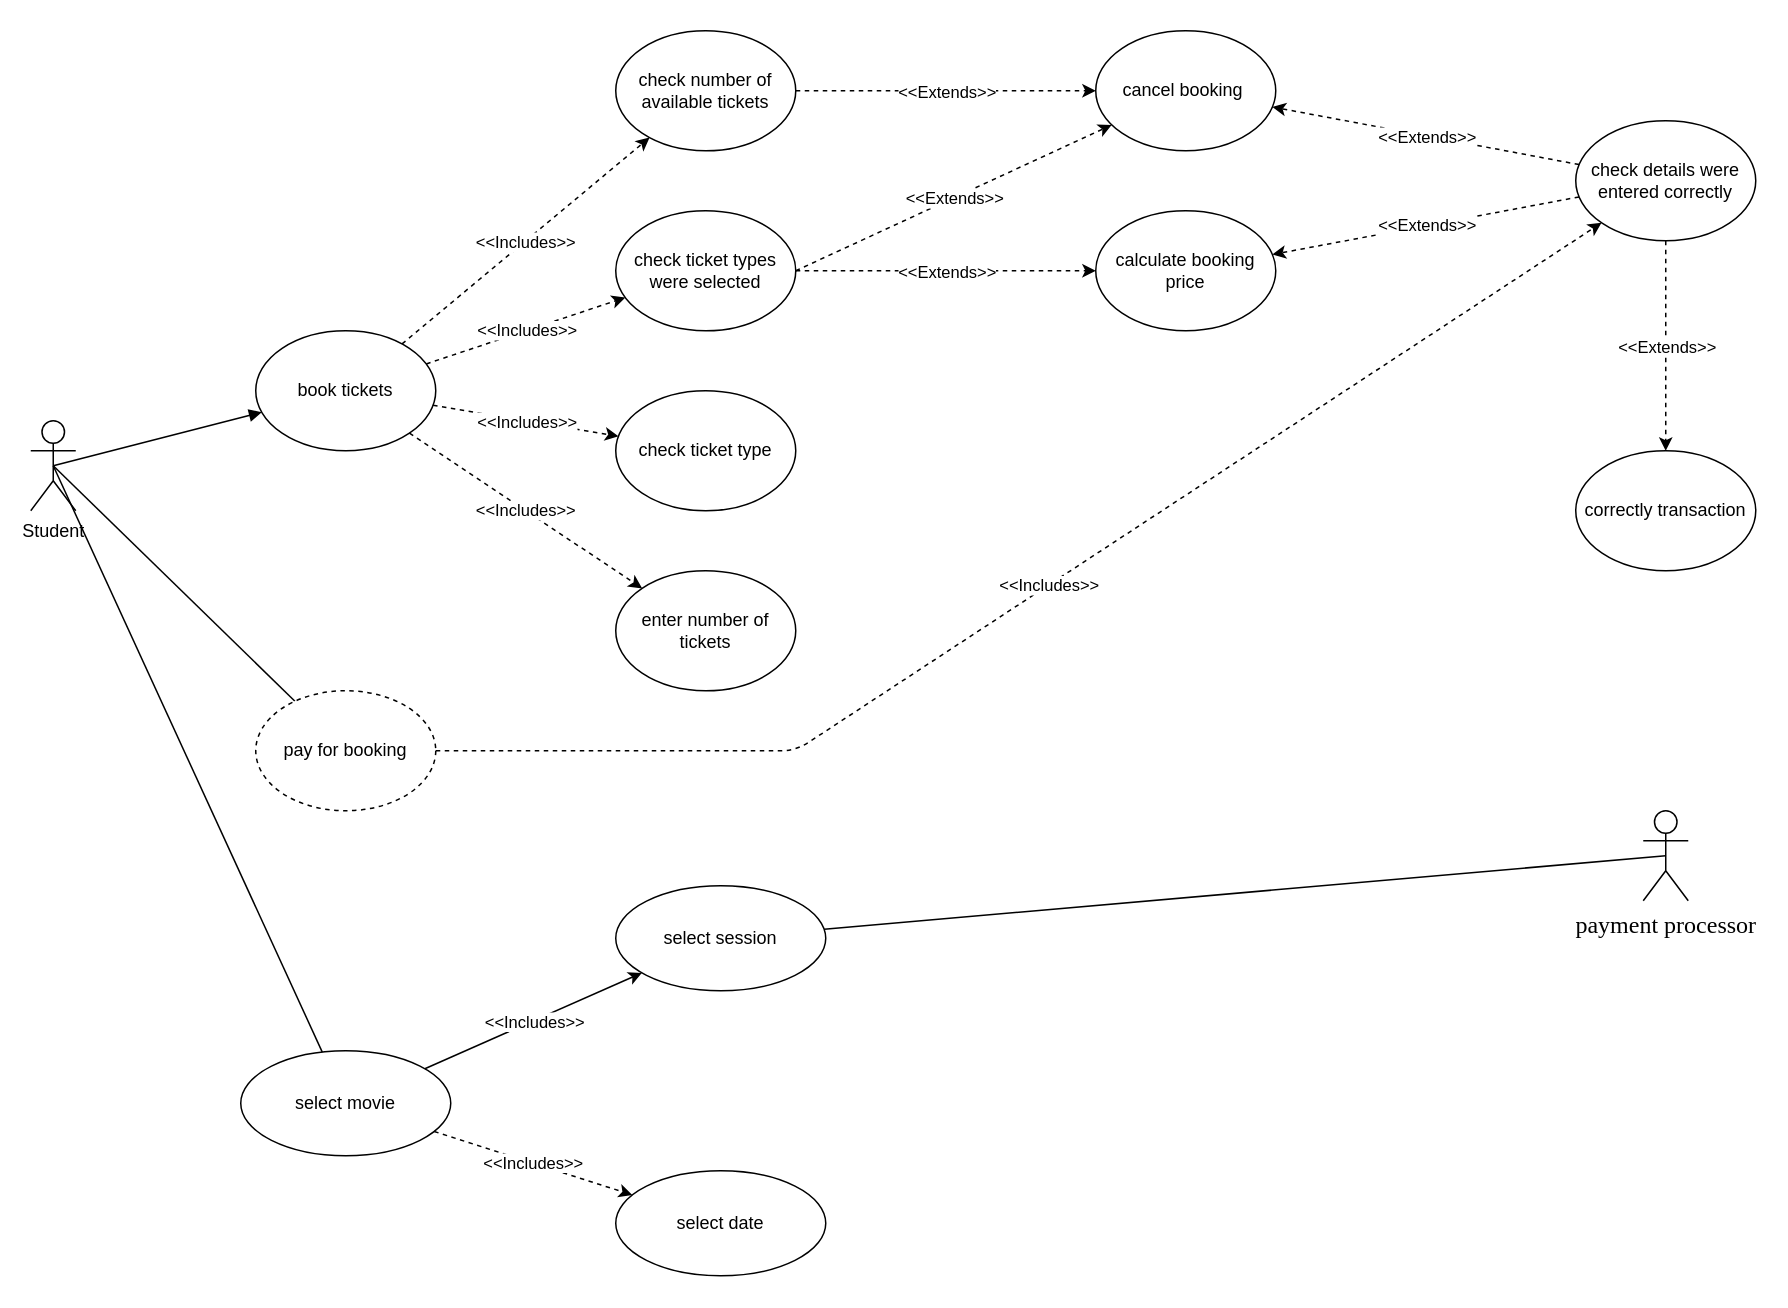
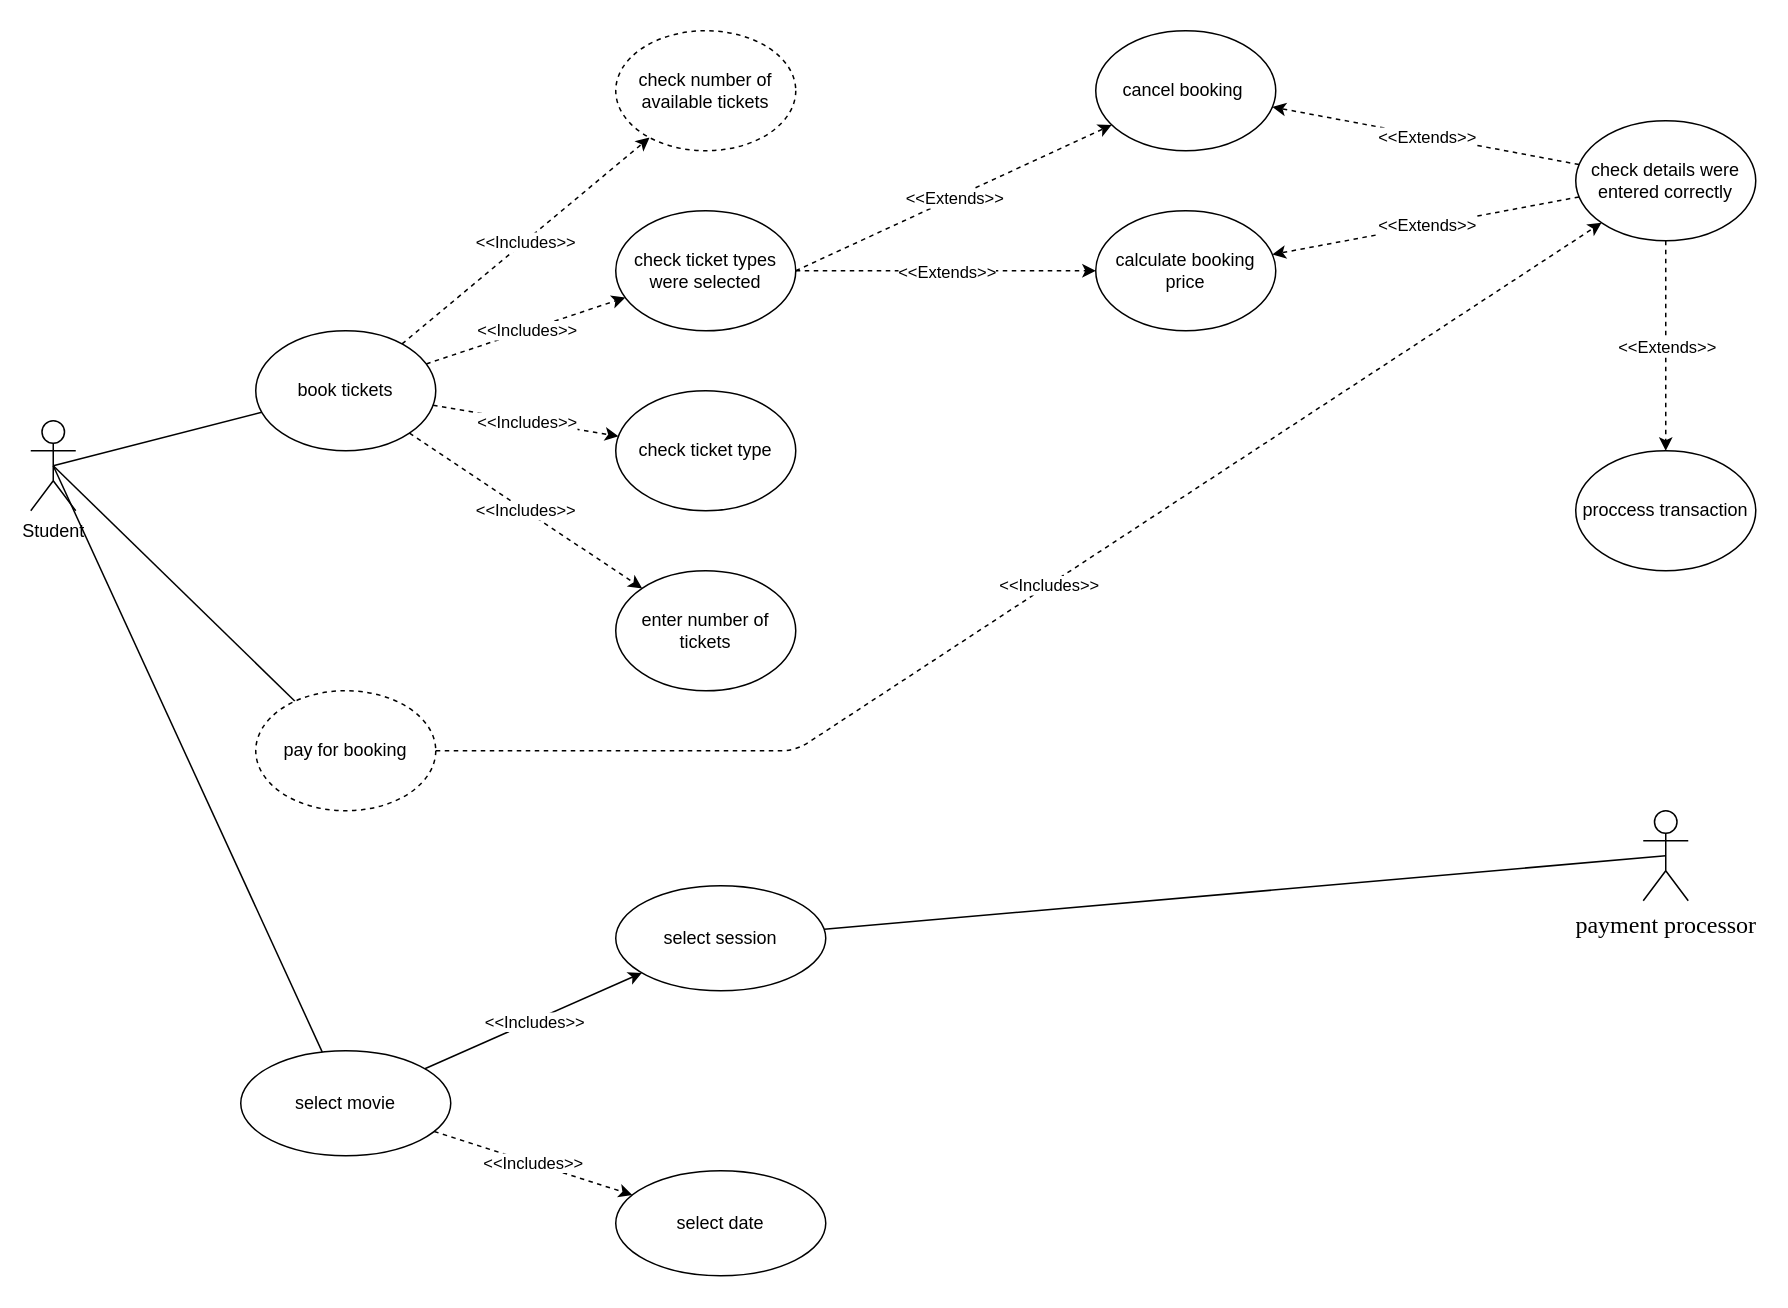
(706, 91) -> (706, 91)
(941, 91) -> none
(248, 416) -> (253, 415)
(1666, 511) -> (1666, 511)
